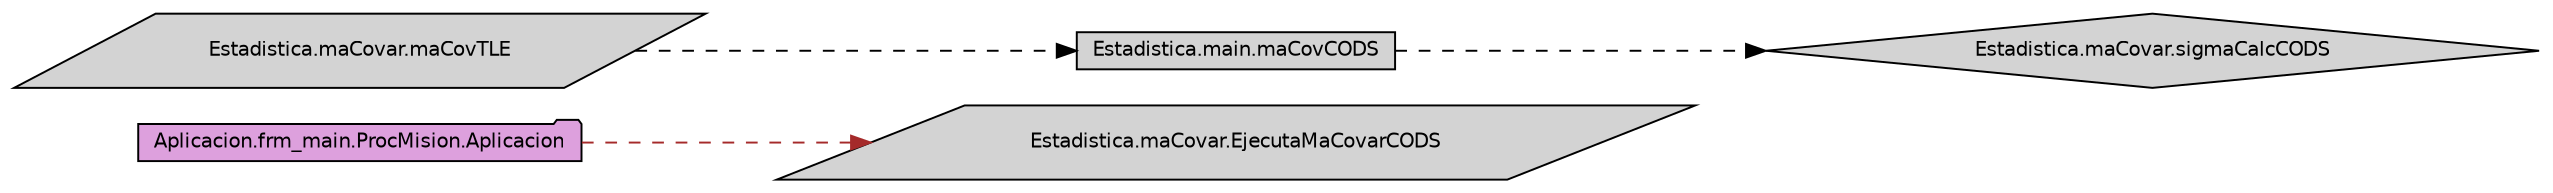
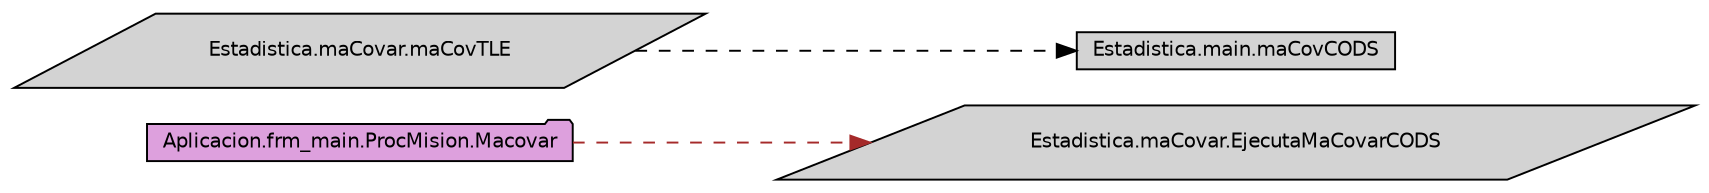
(2153, 51) -> none
(360, 143) -> (360, 143)
